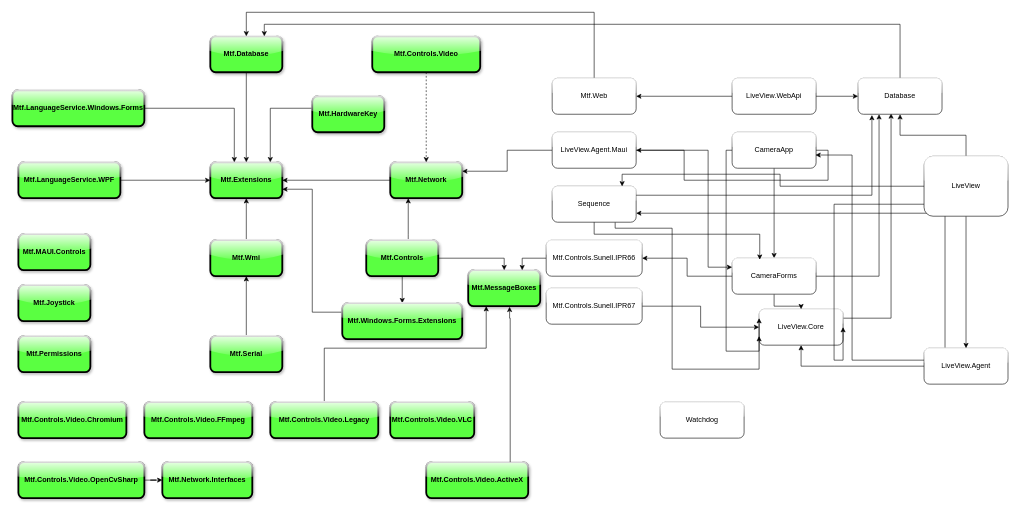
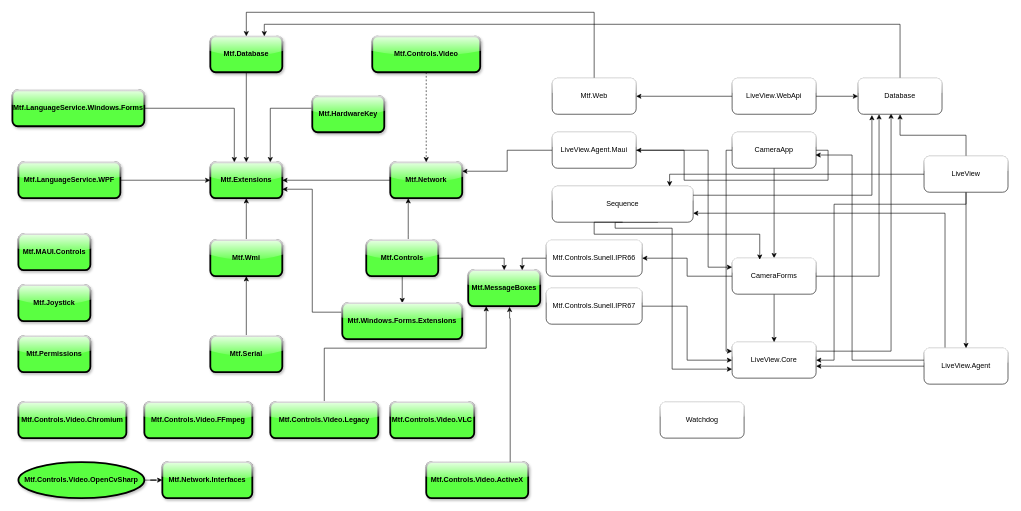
(966, 186) -> (966, 174)
(594, 204) -> (623, 204)
(801, 327) -> (774, 360)
(81, 480) -> (81, 480)
